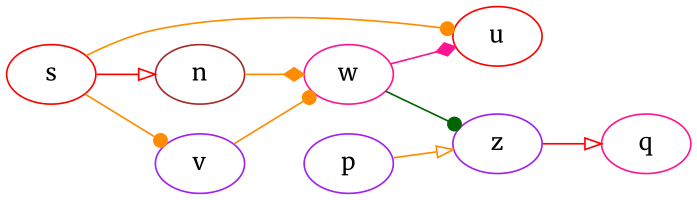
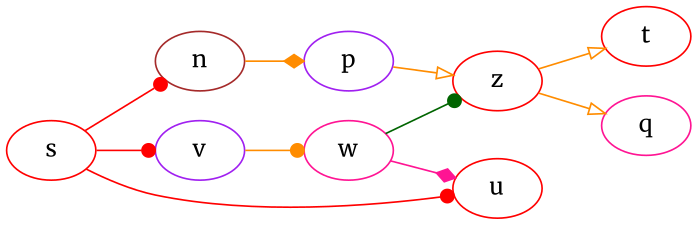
(261, 18) -> (261, 207)
none -> (646, 36)
(118, 74) -> (120, 109)
(265, 74) -> (265, 61)
(120, 115) -> (119, 150)
(497, 144) -> (497, 81)
(564, 144) -> (564, 101)
